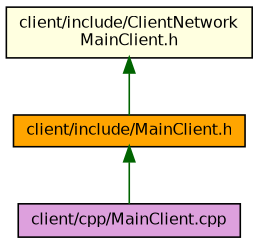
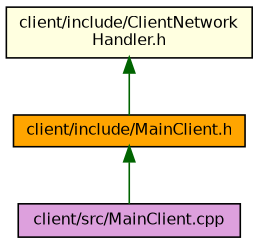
(129, 33) -> (129, 33)
(129, 220) -> (129, 220)
